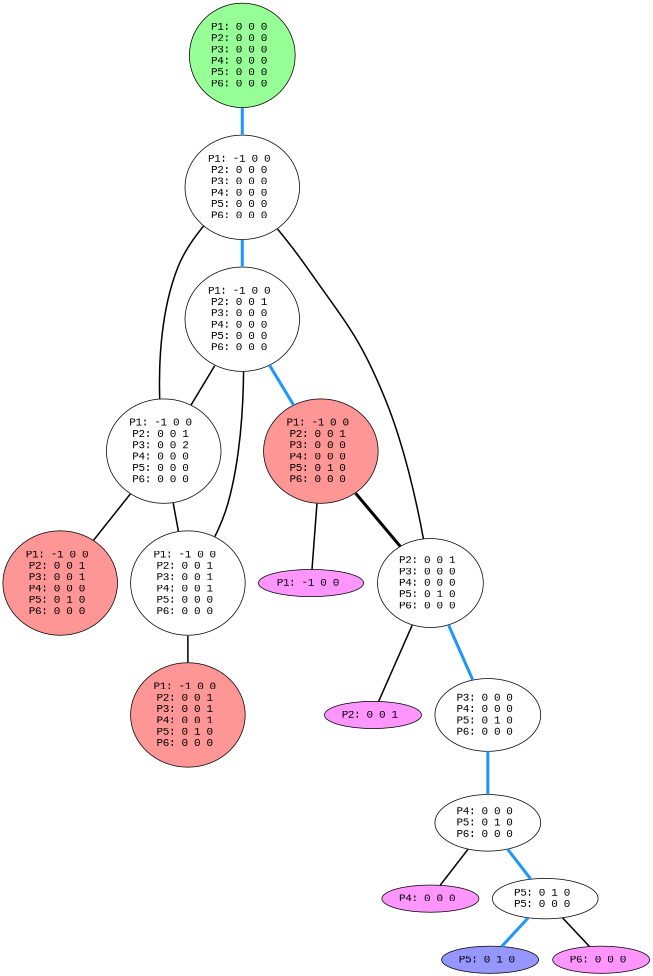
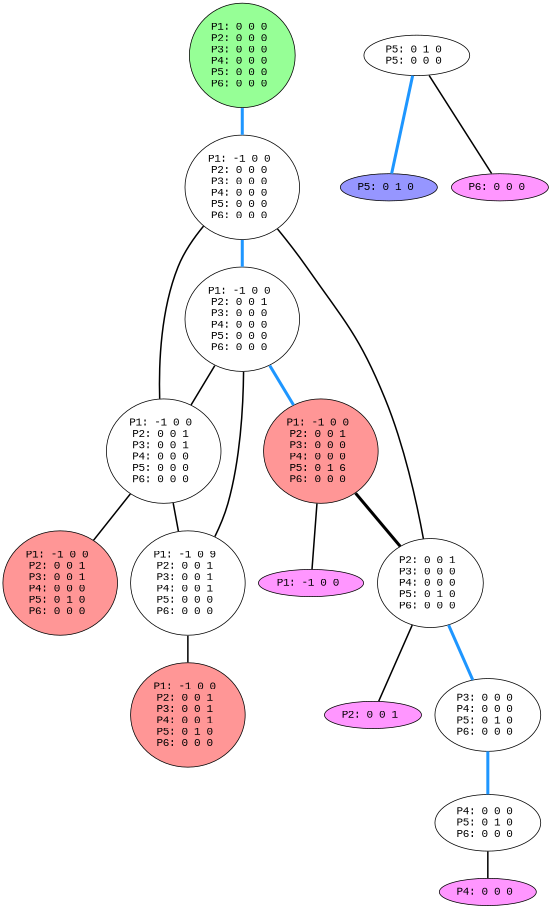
(164, 451) -> (164, 451)
(321, 451) -> (321, 451)
(188, 583) -> (188, 583)
(519, 864) -> none
